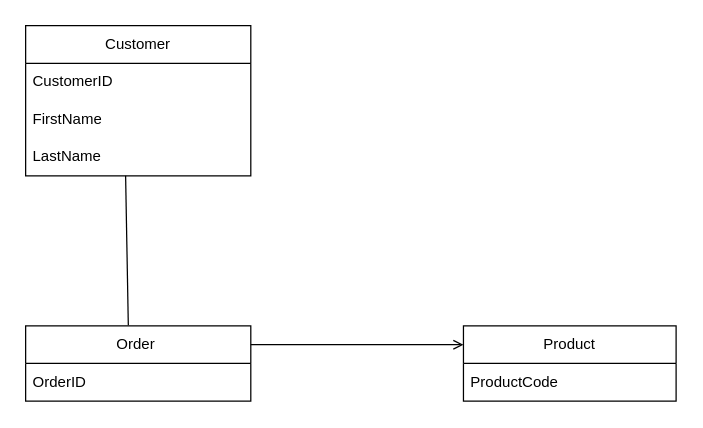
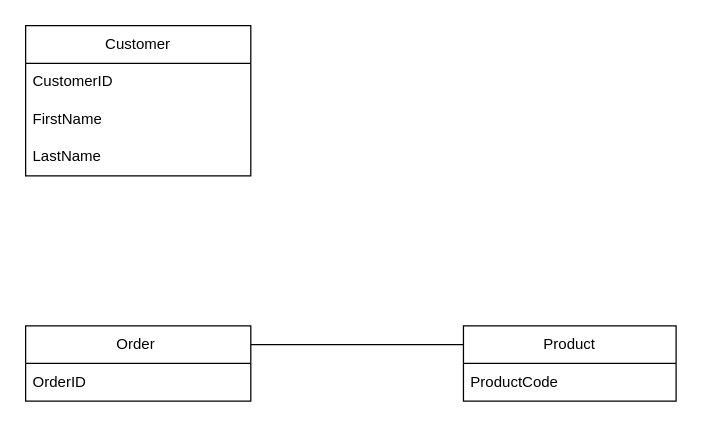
(127, 252) -> none
(457, 344) -> (458, 344)
